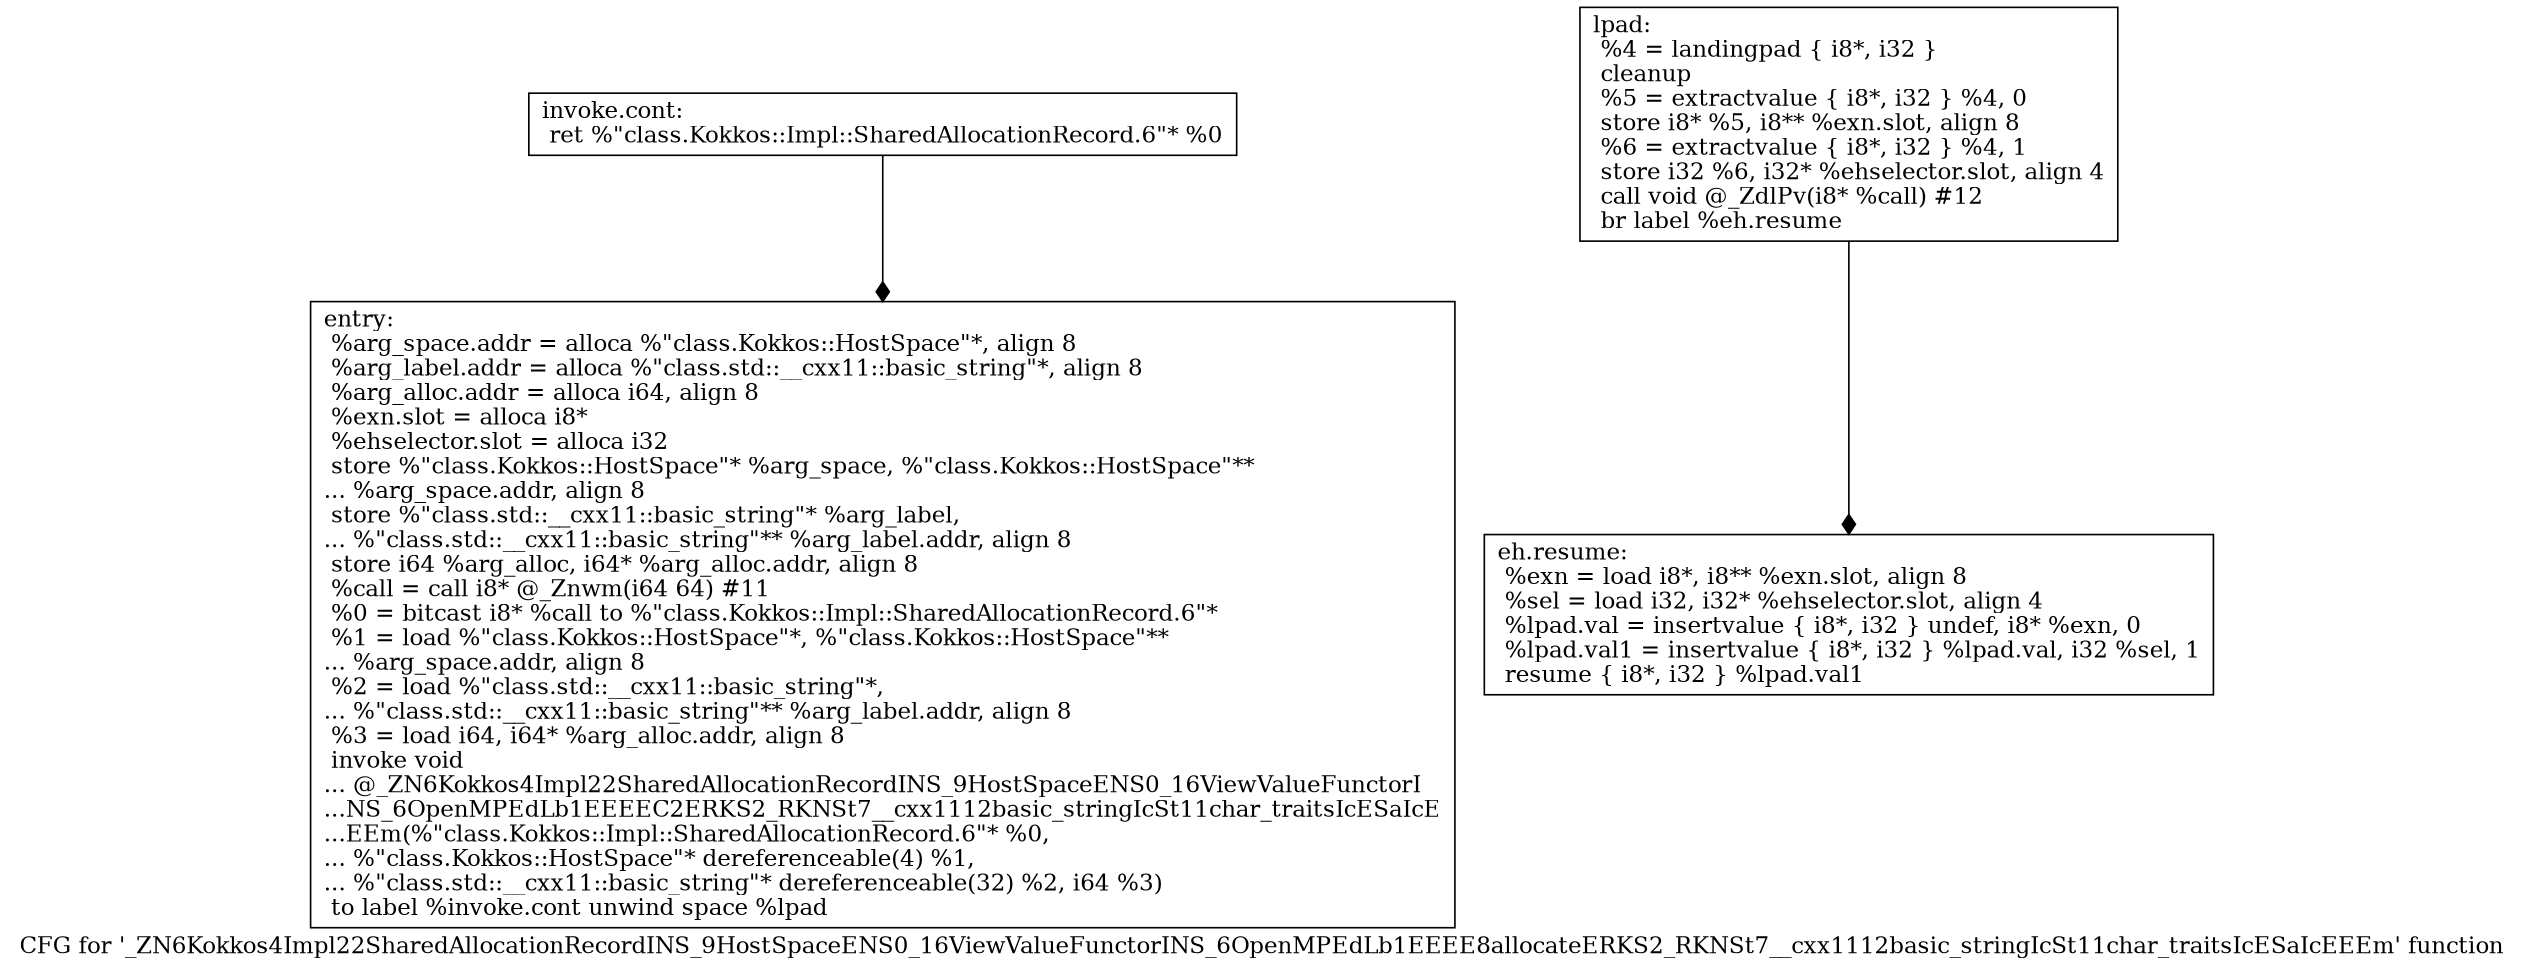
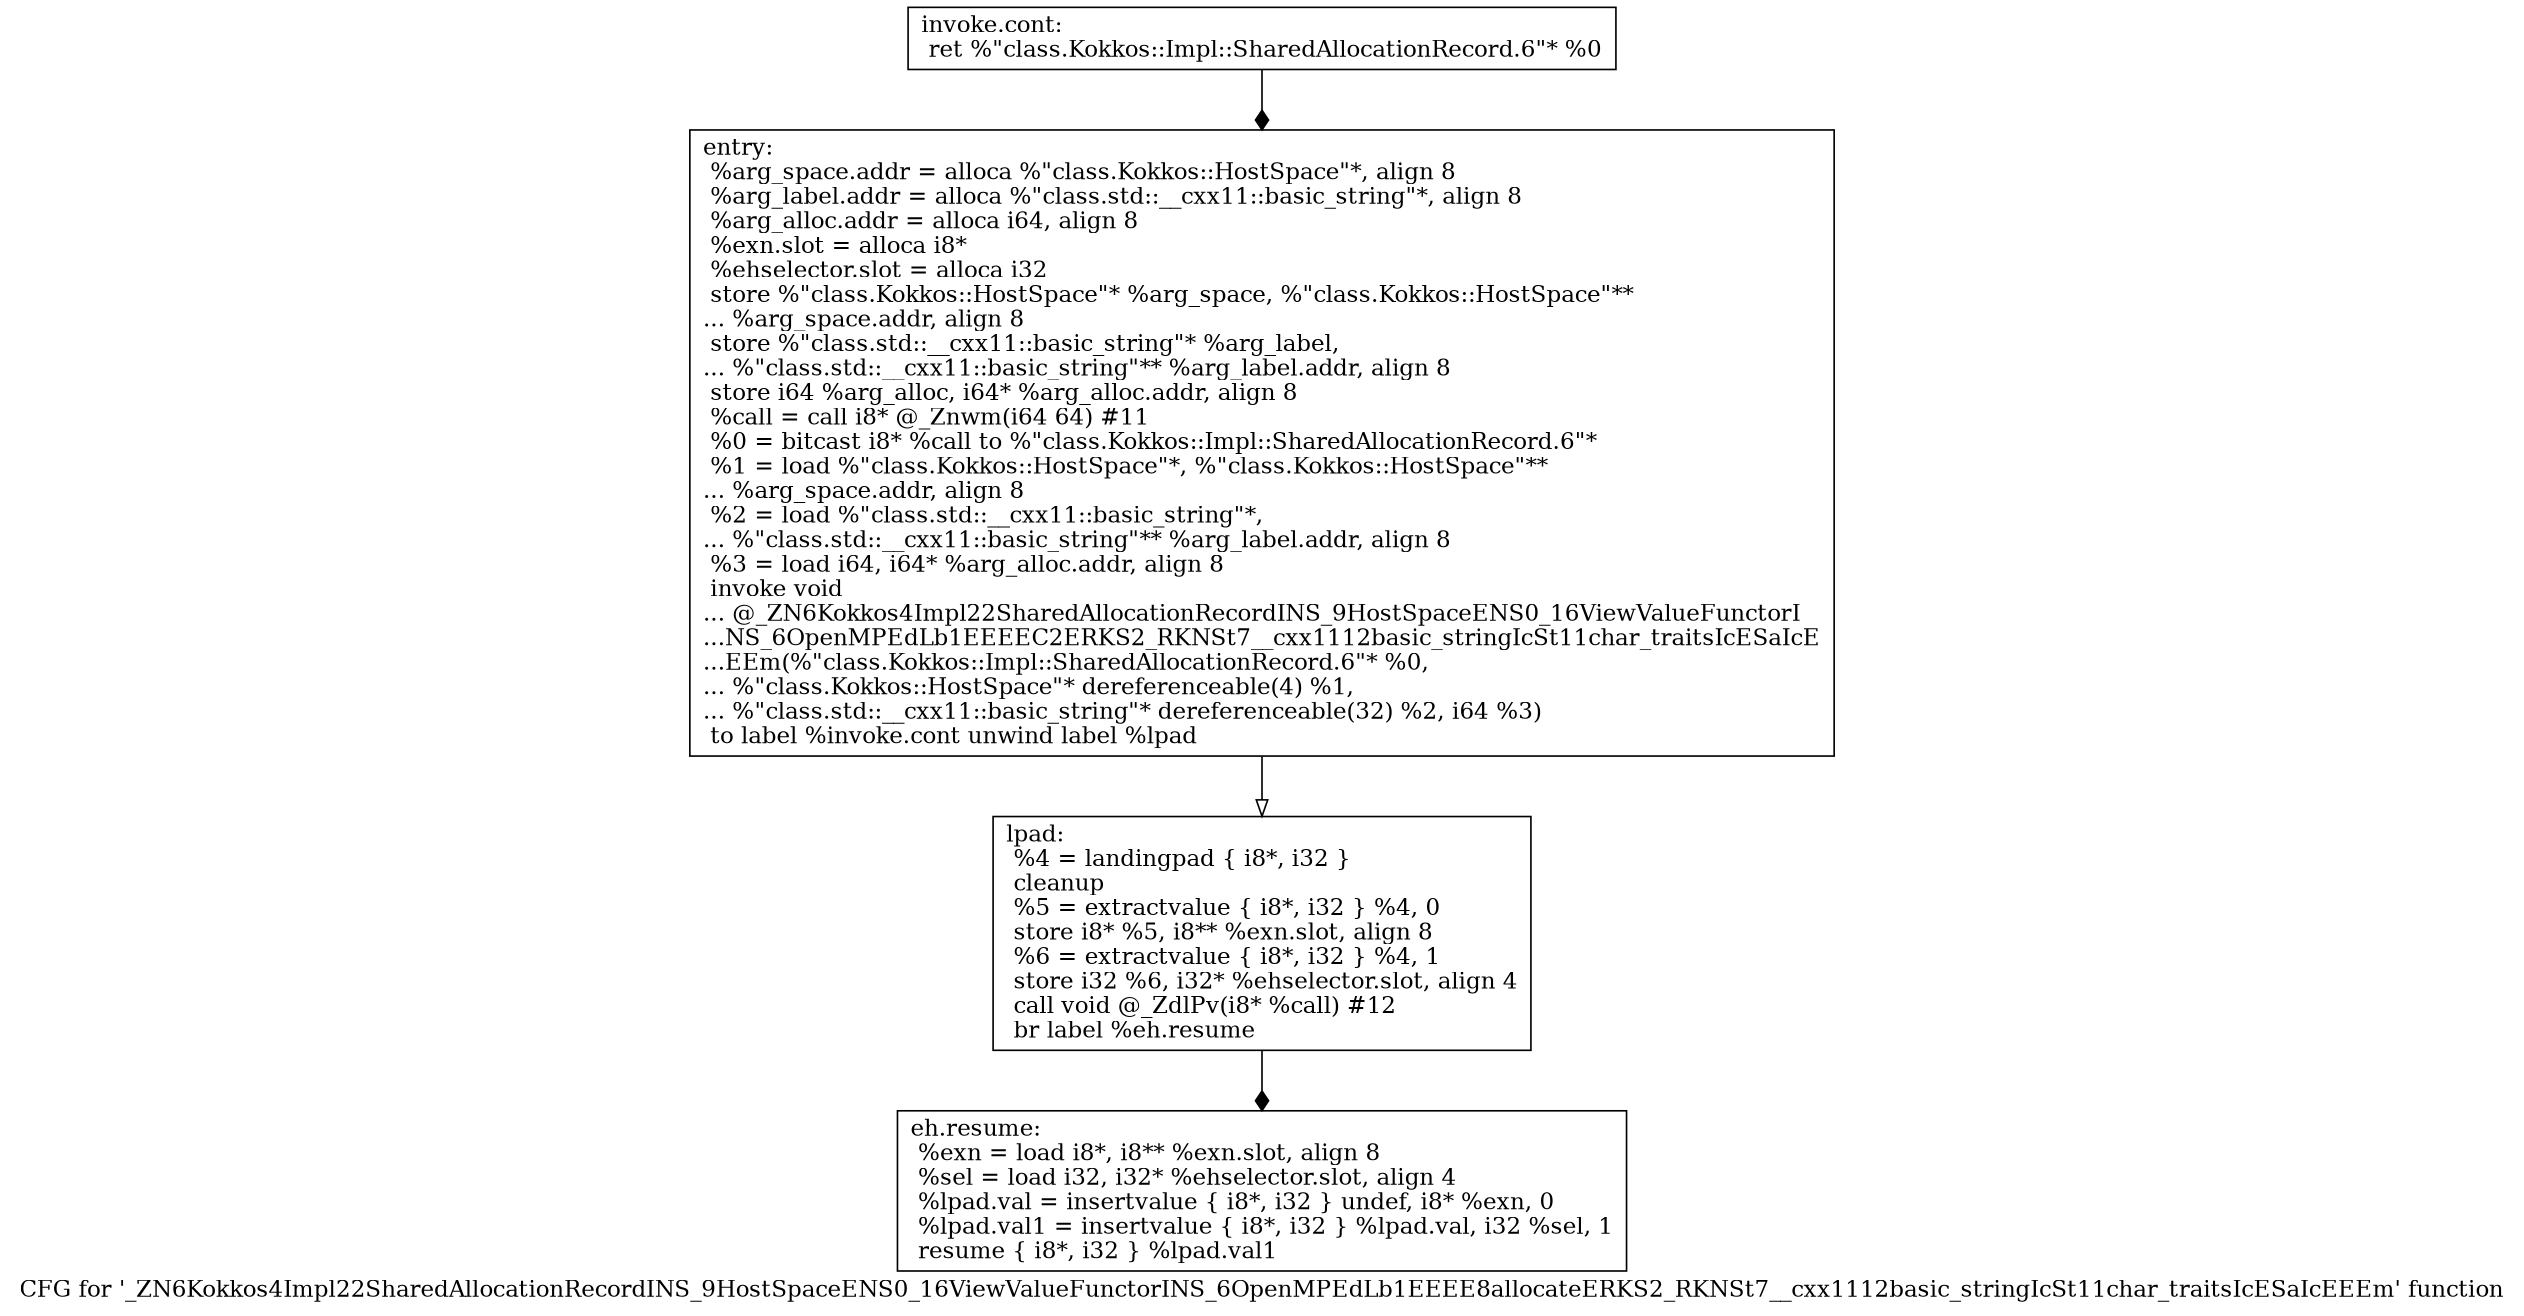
none -> (1262, 778)
(576, 908) -> (951, 736)
